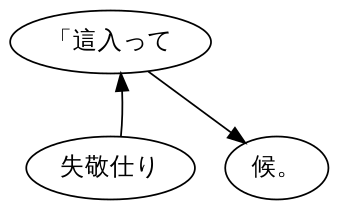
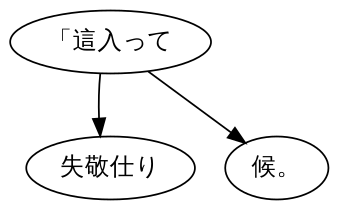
(122, 114) -> (99, 96)
